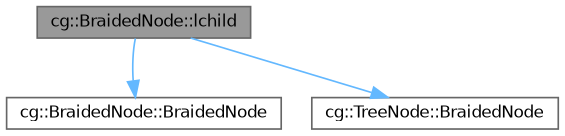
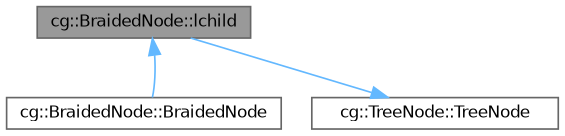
(133, 60) -> (155, 76)
(435, 113) -> (435, 113)
